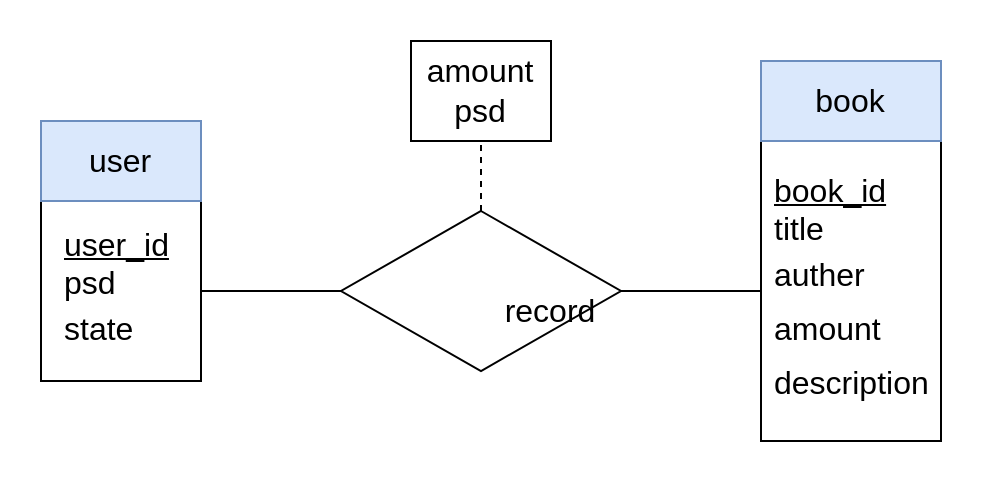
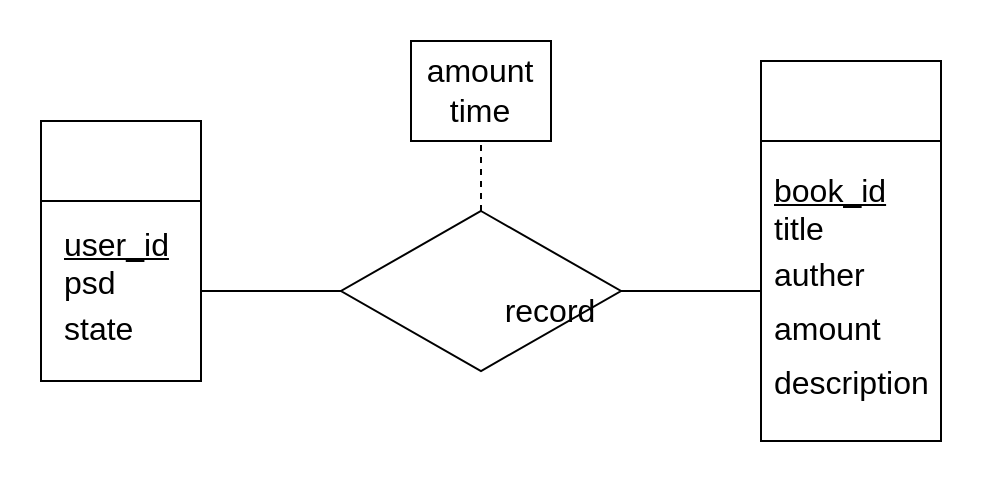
(481, 91) -> (481, 91)
(851, 101) -> none
(121, 161) -> none
